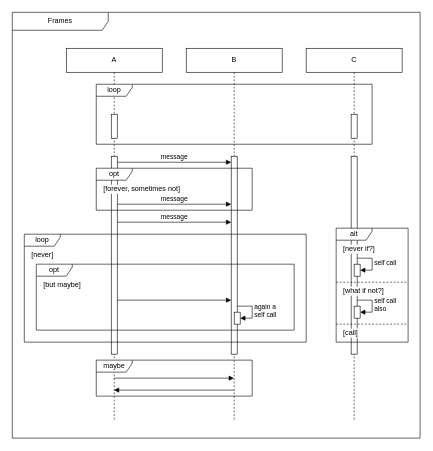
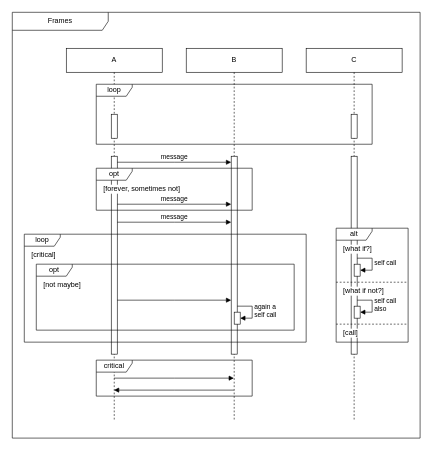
(364, 249) -> (362, 249)
(46, 255) -> (49, 255)
(65, 285) -> (65, 285)
(114, 366) -> (114, 366)
